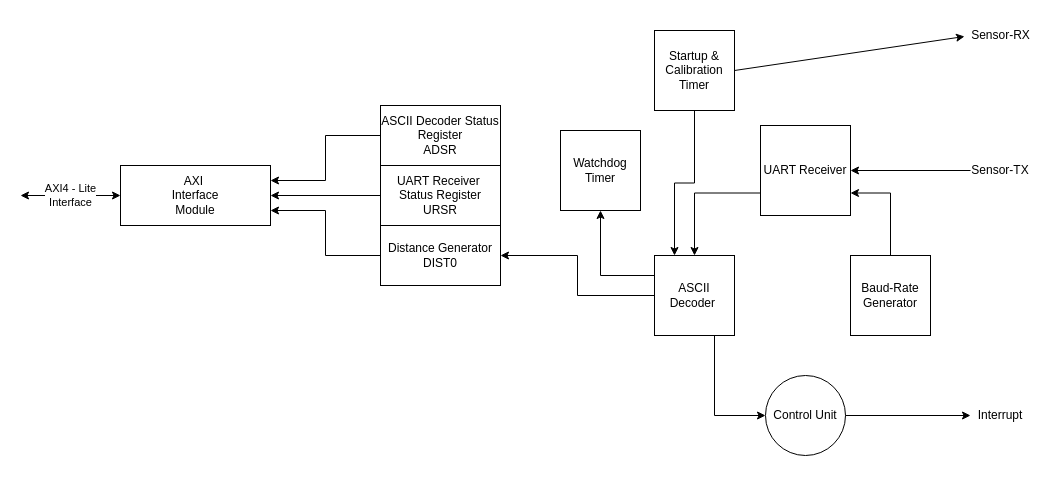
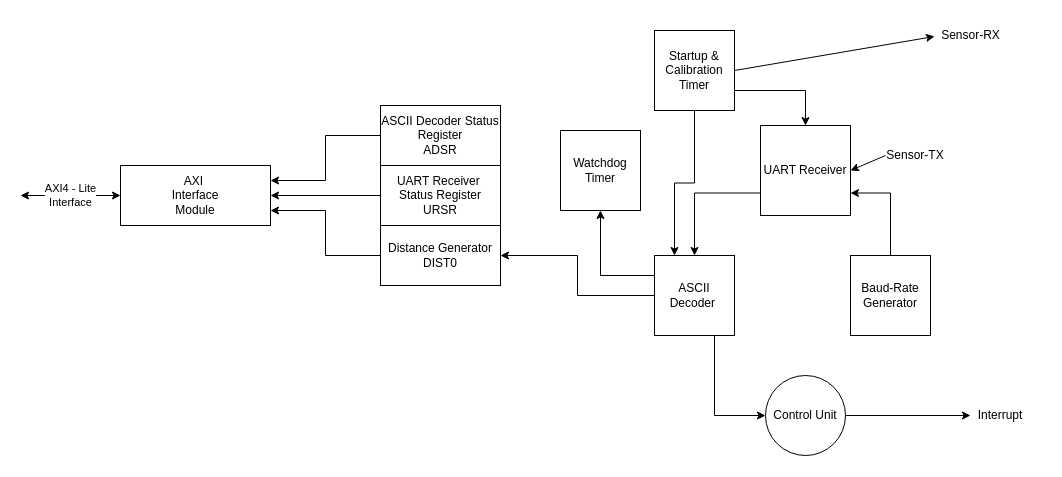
(1001, 36) -> (971, 36)
none -> (784, 91)
(1001, 171) -> (916, 156)
